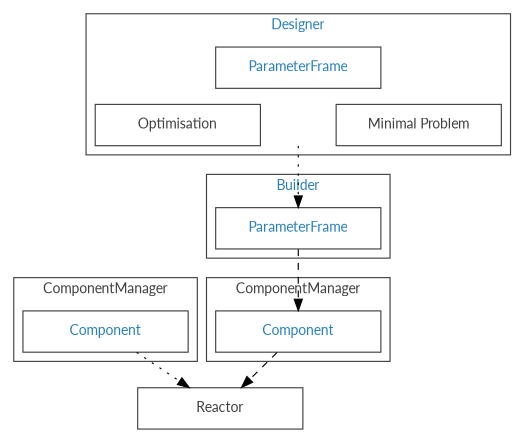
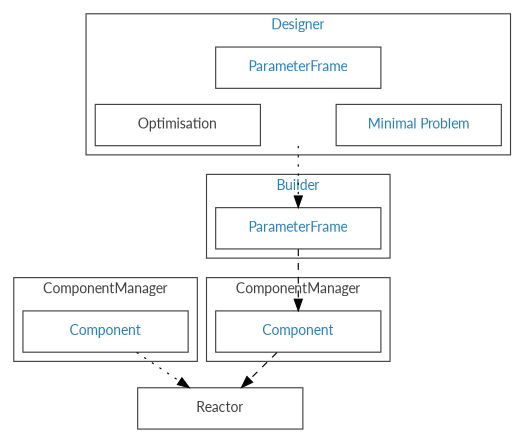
(419, 125) -> (419, 125)
